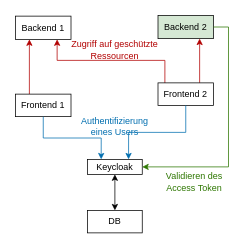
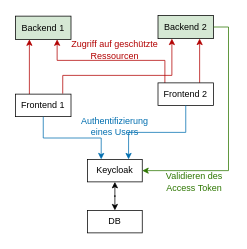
(43, 28) -> (43, 28)
none -> (110, 75)
(115, 167) -> (115, 171)
